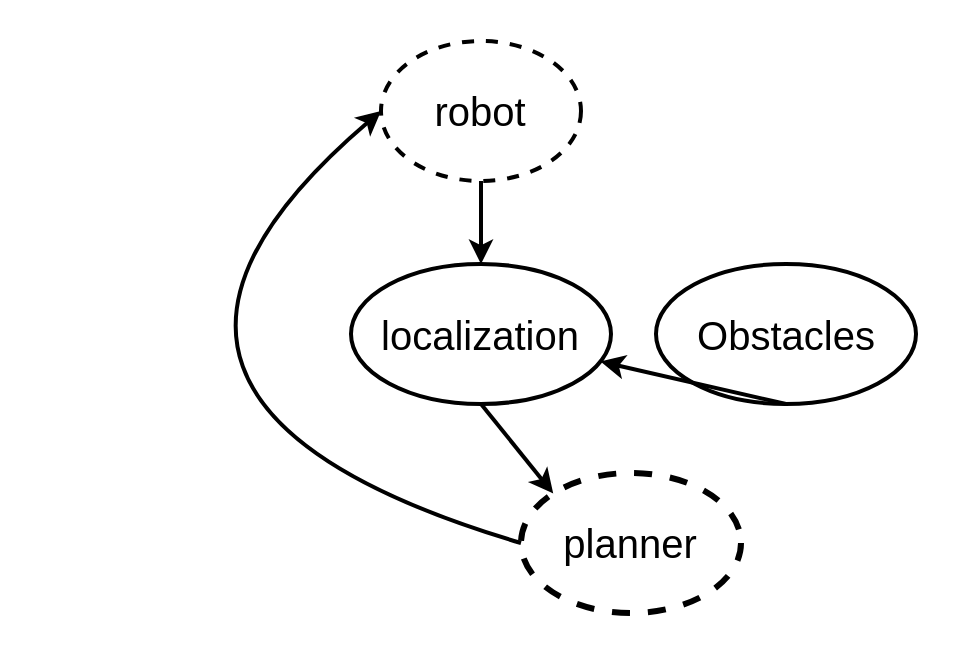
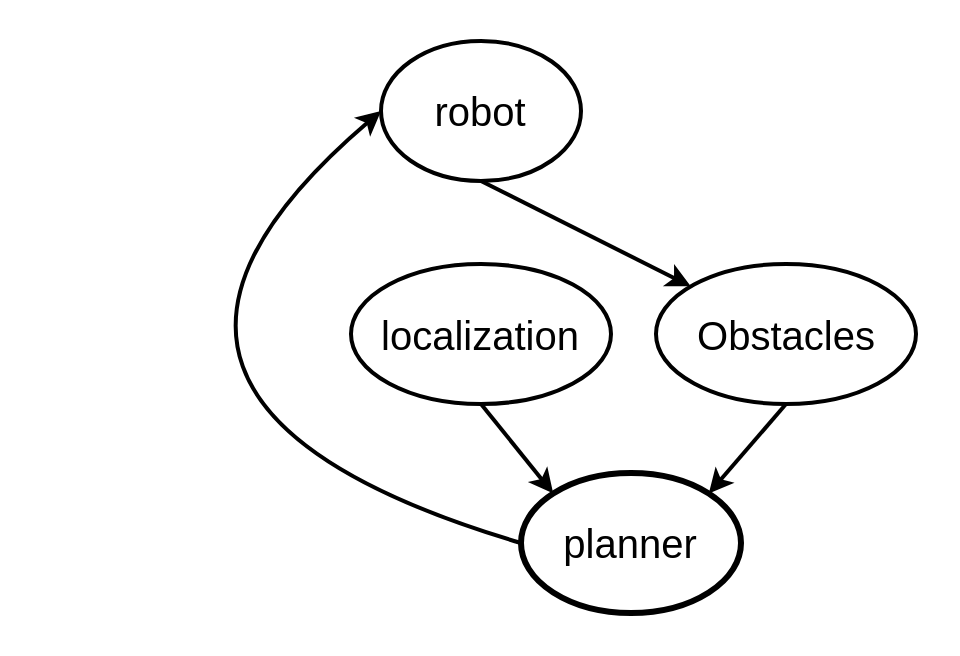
(481, 111) -> (481, 111)
(481, 214) -> (579, 230)
(702, 385) -> (753, 442)
(631, 543) -> (631, 543)
